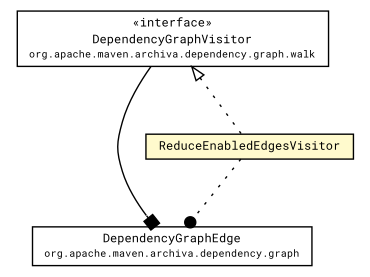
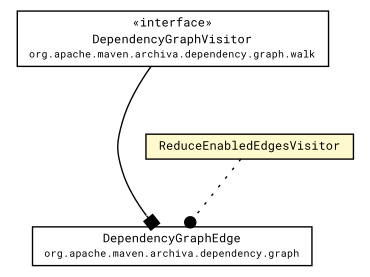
(221, 106) -> none
